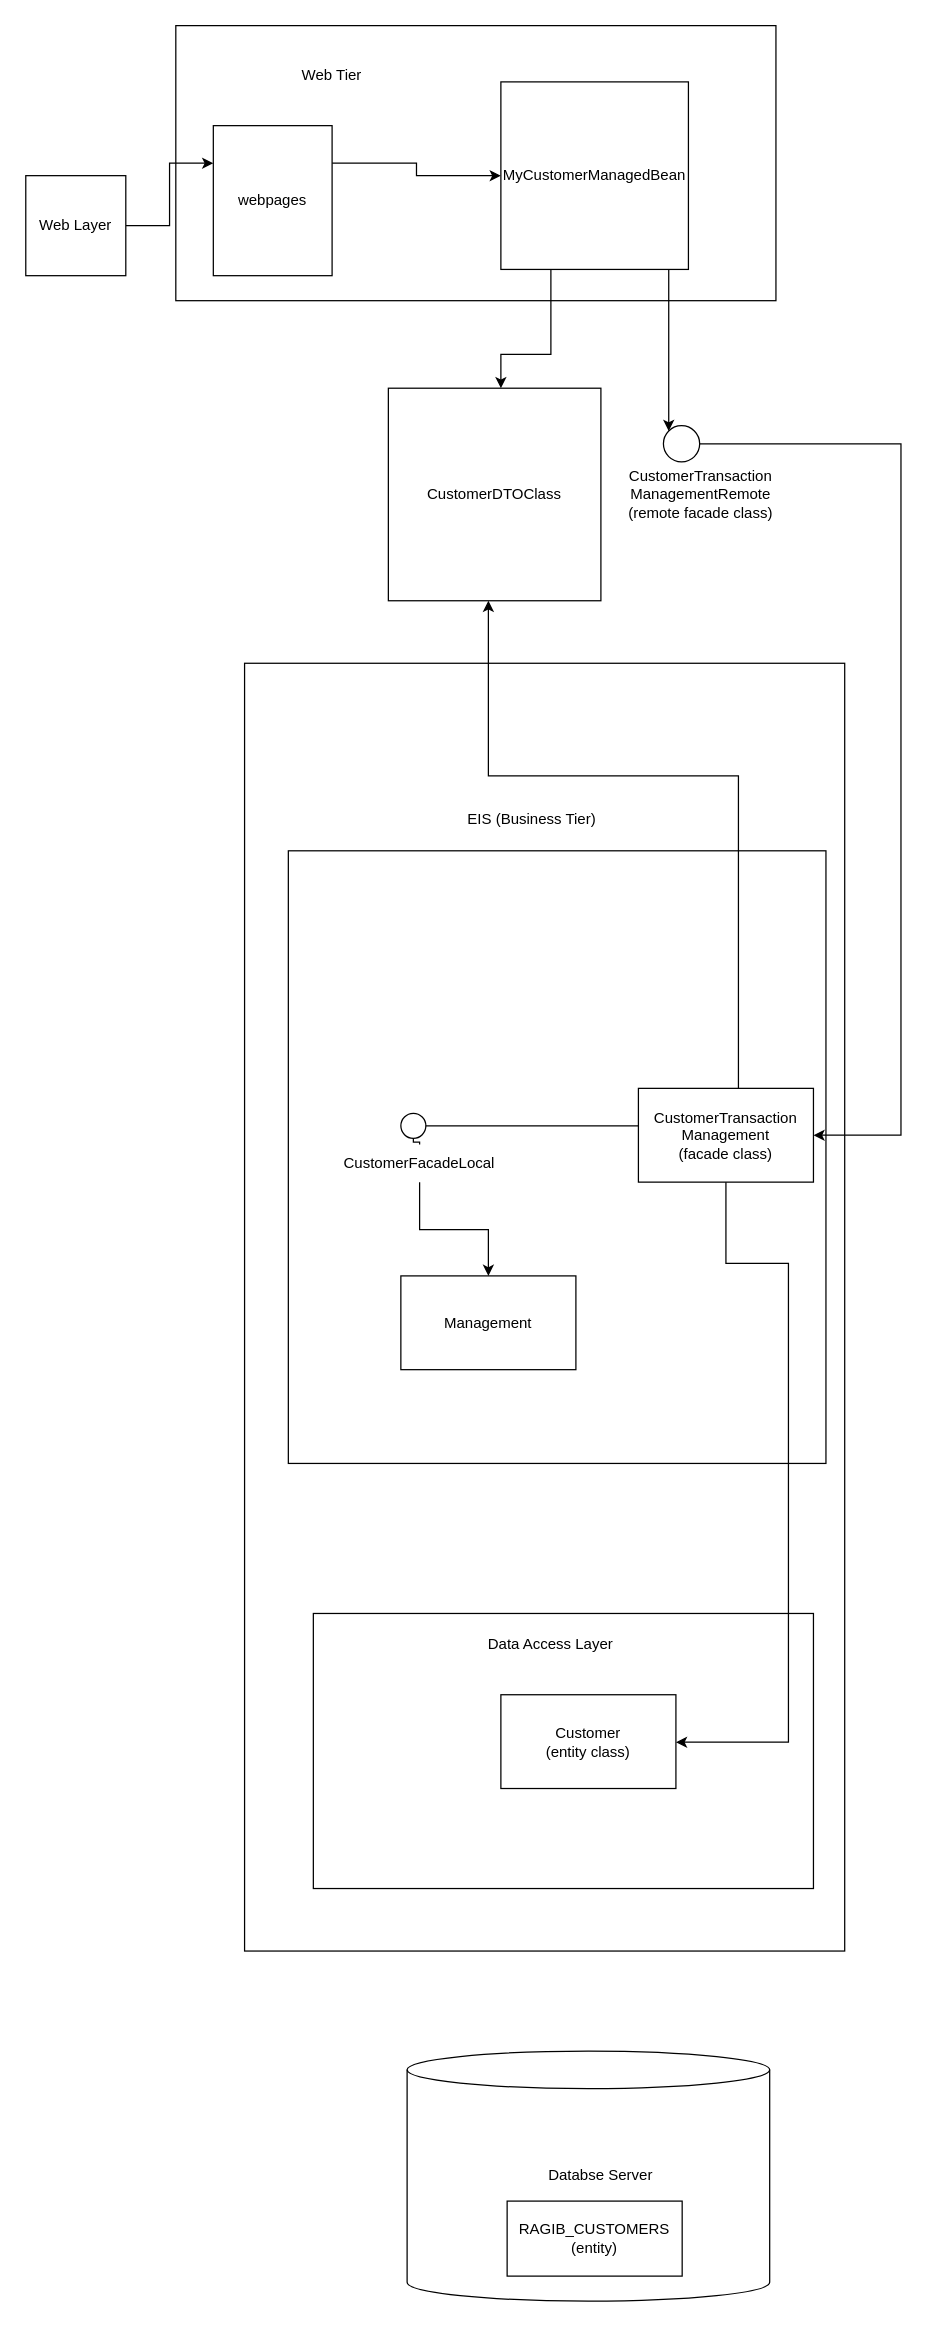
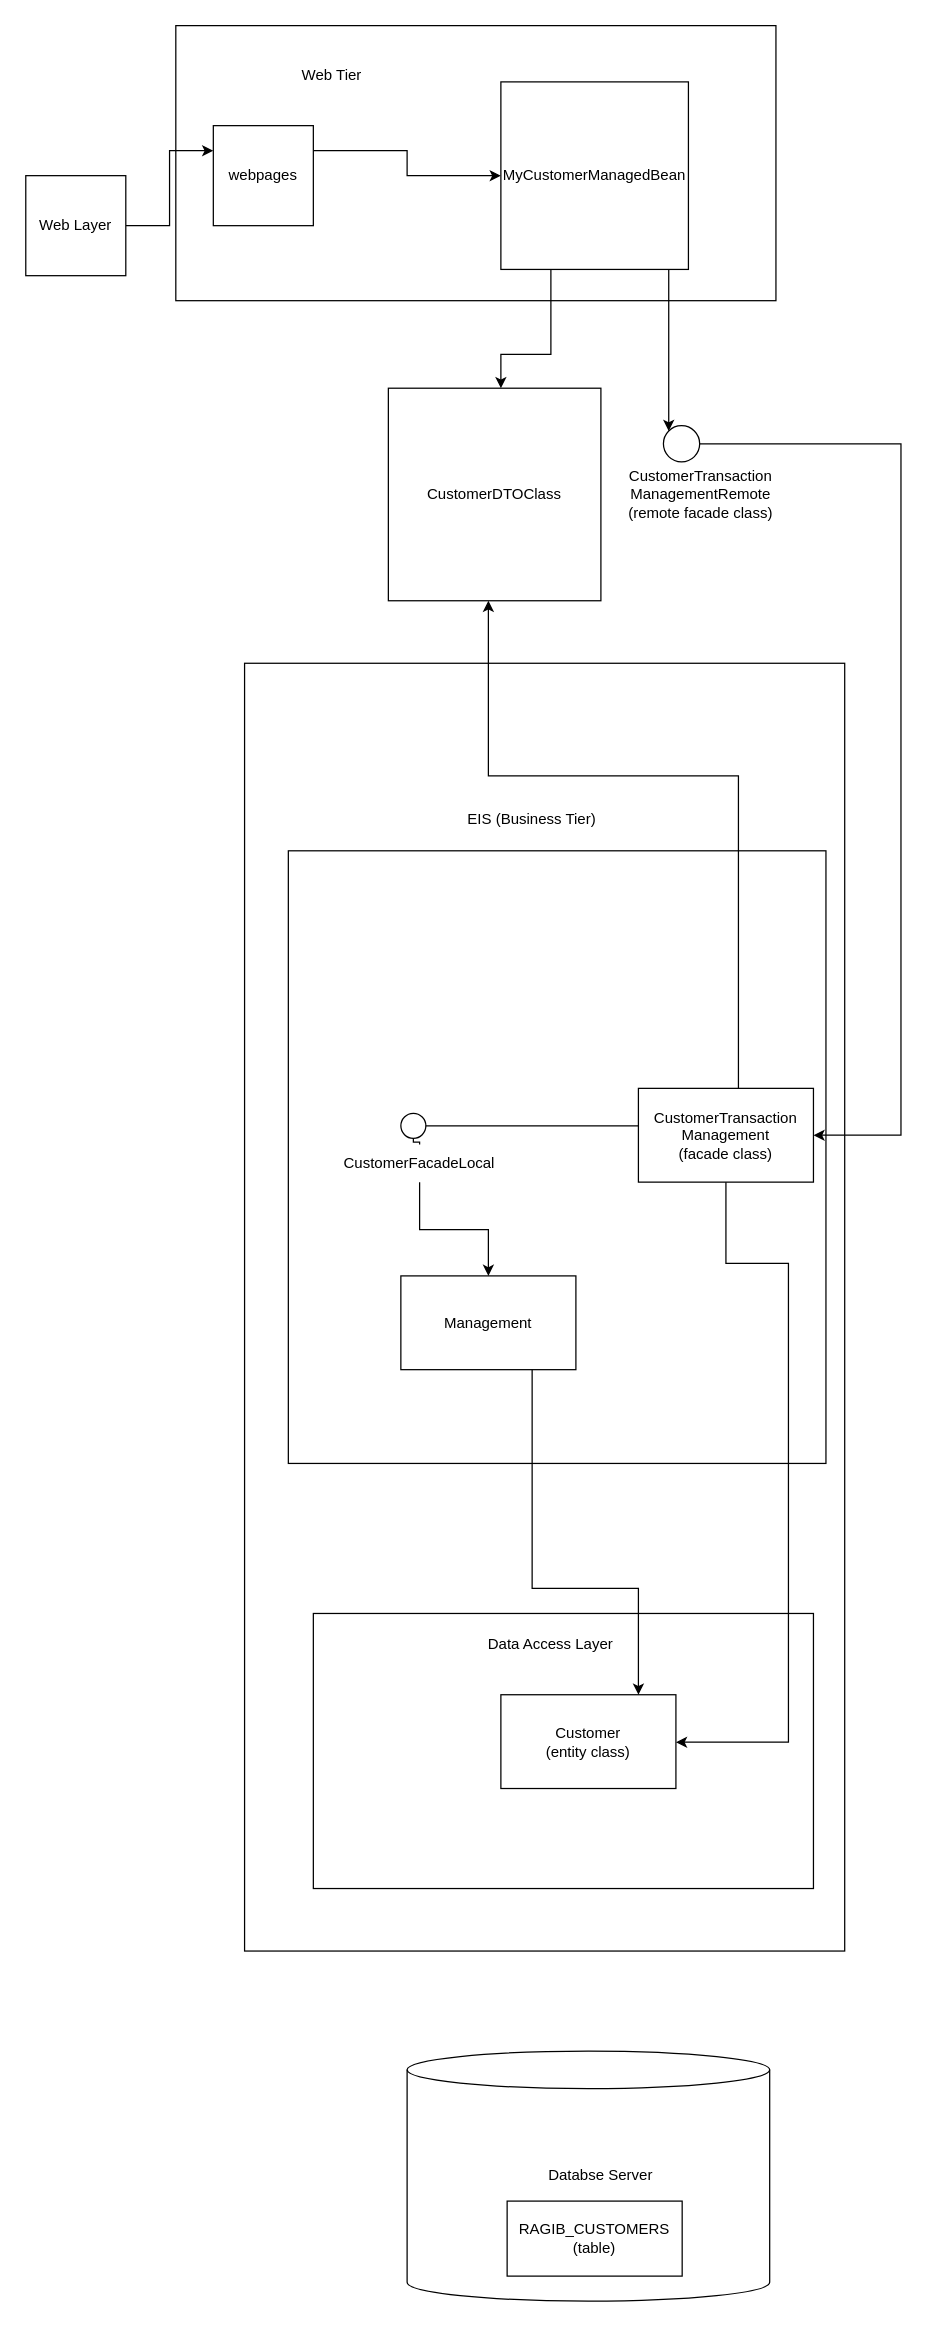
(273, 201) -> (263, 176)
none -> (532, 1581)
(594, 2238) -> (594, 2238)
